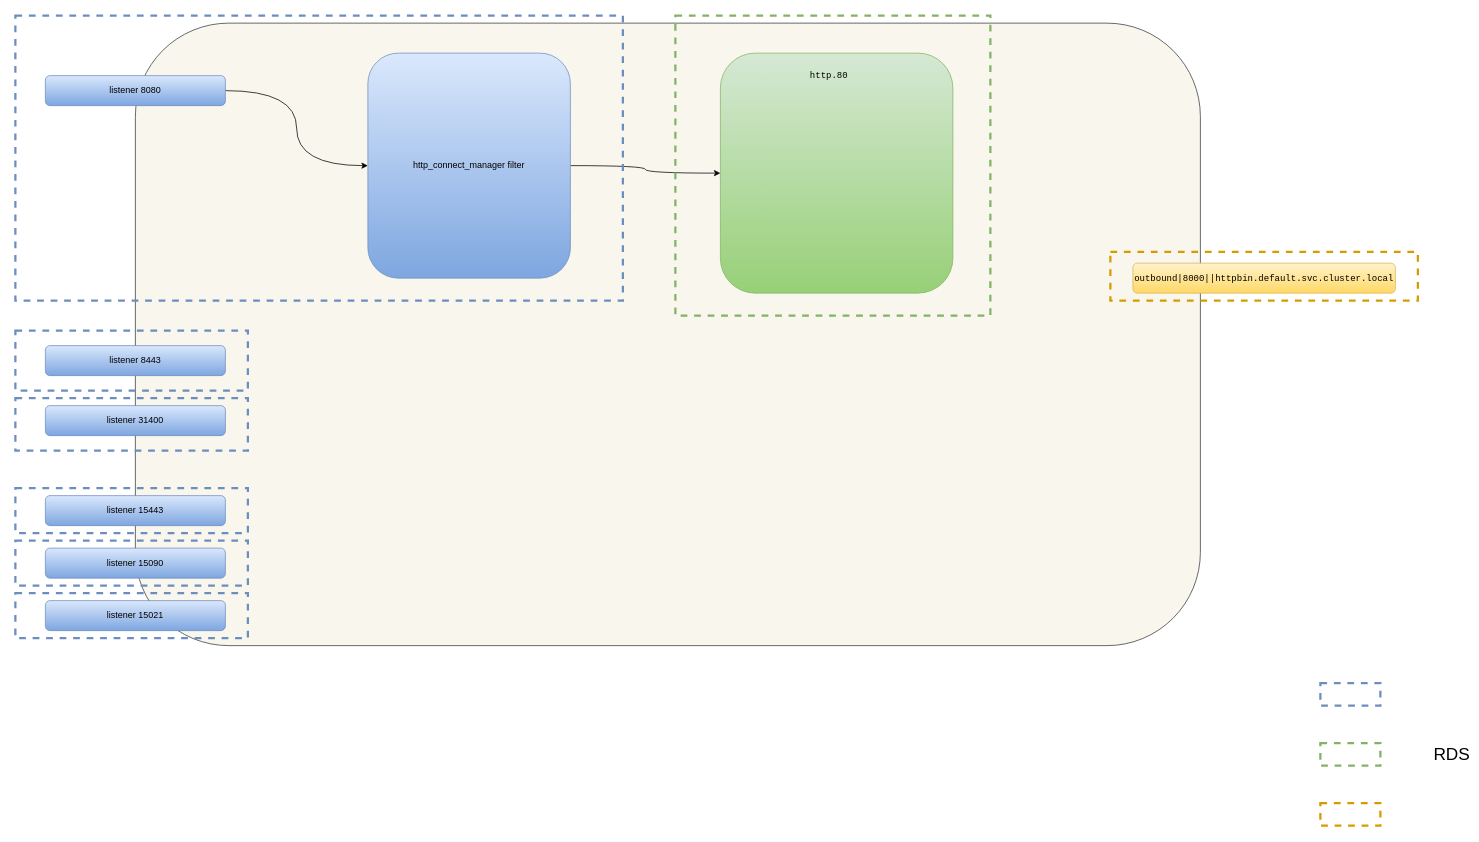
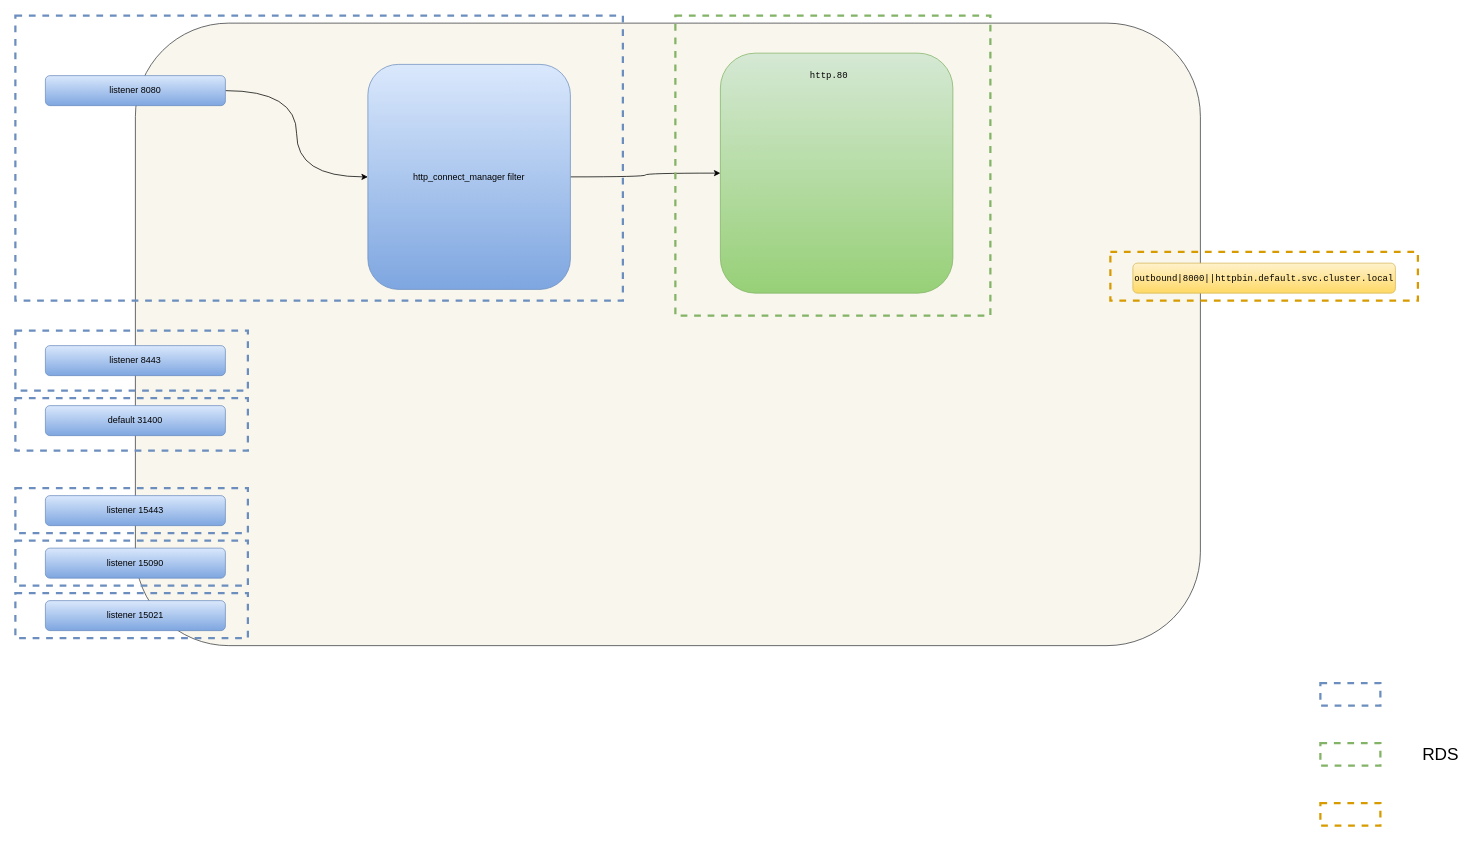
(469, 165) -> (469, 177)
(135, 420) -> (135, 420)
(1452, 754) -> (1440, 754)
